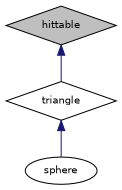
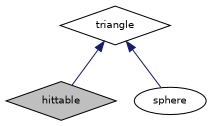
(61, 68) -> (85, 67)
